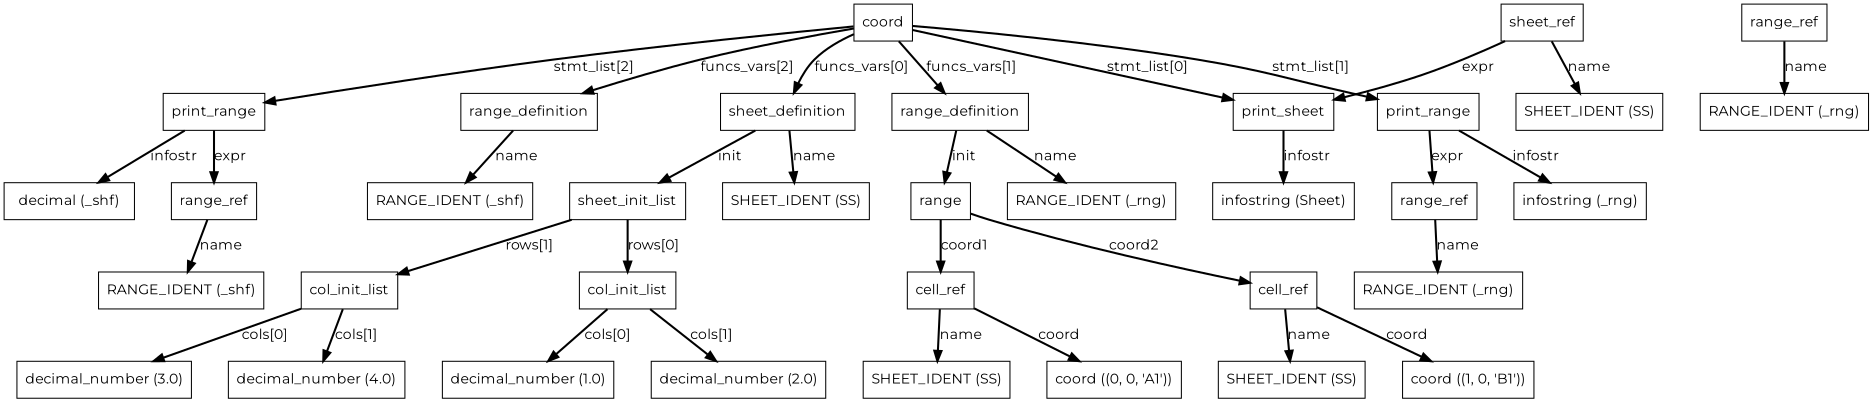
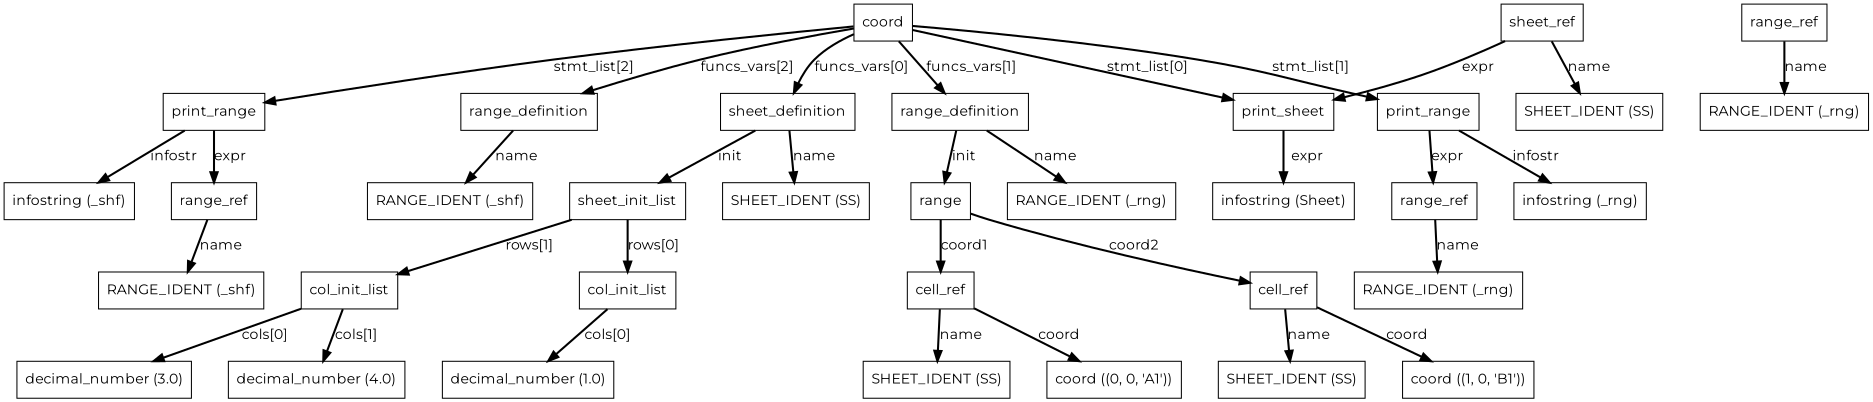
(1307, 157) -> (1307, 157)
(69, 201) -> (69, 201)
(738, 380) -> none
